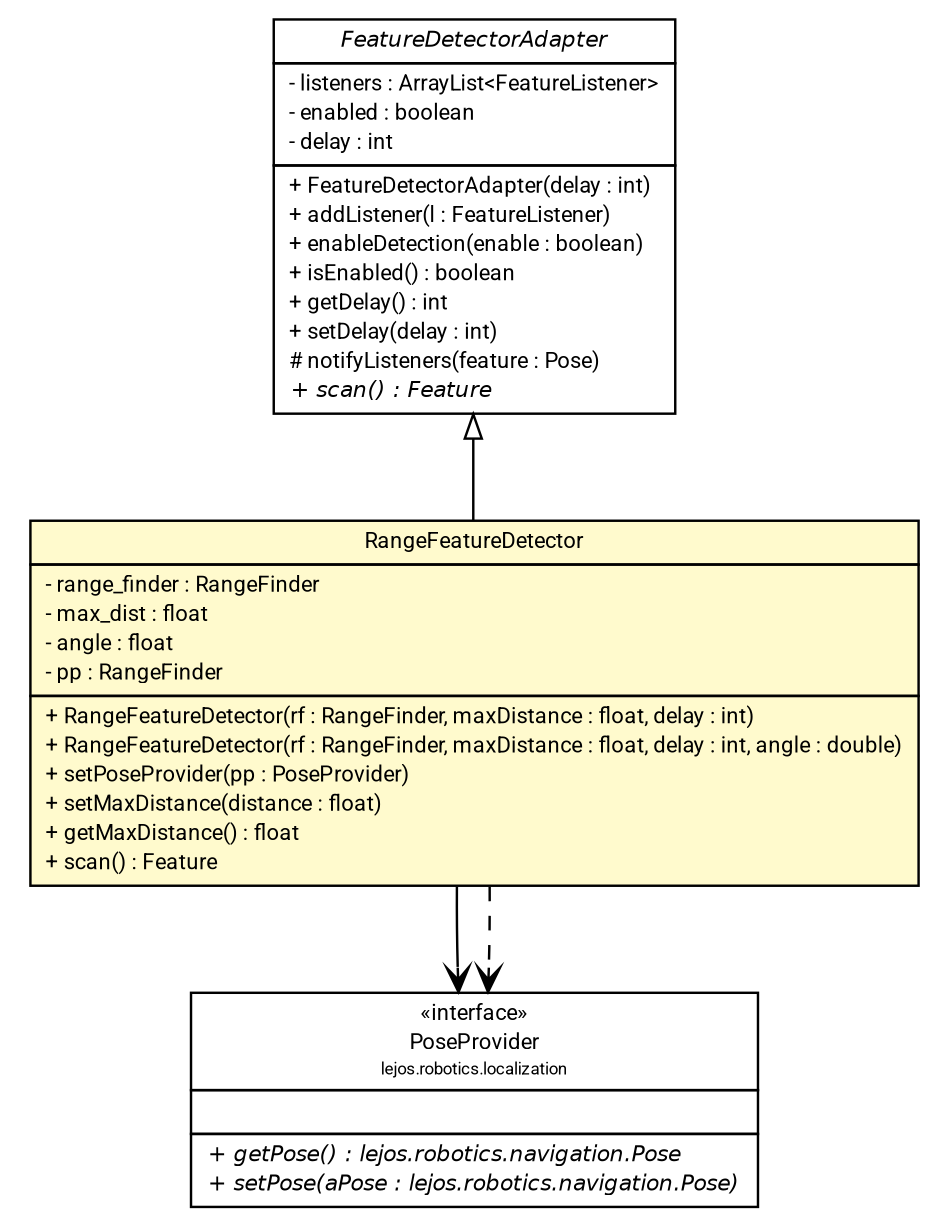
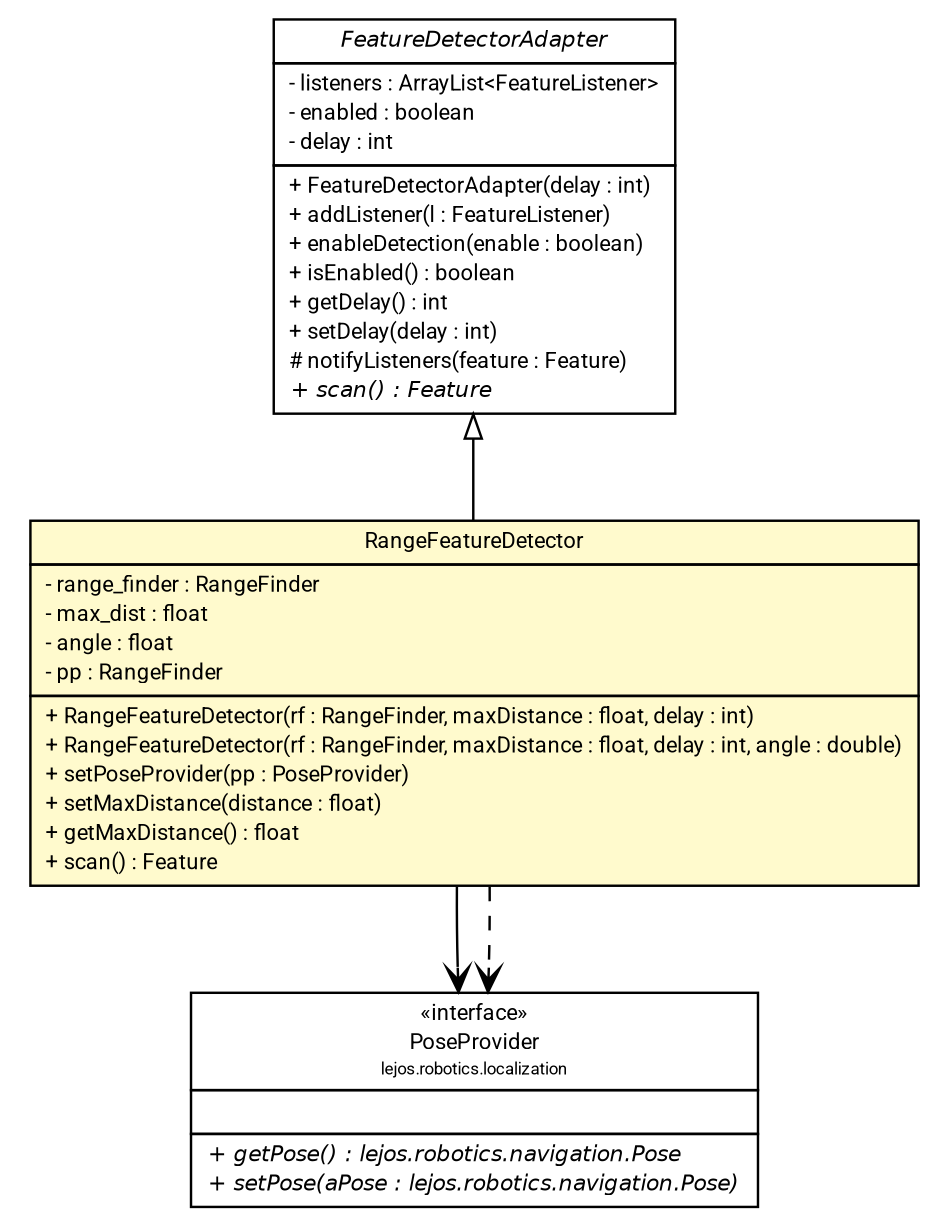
(445, 361) -> (459, 361)
